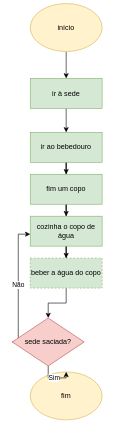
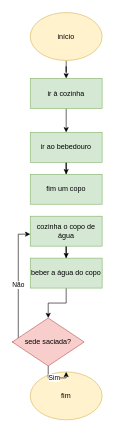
(66, 27) -> (66, 36)
(66, 93) -> (66, 93)
(66, 212) -> none
(66, 273) -> (66, 273)
